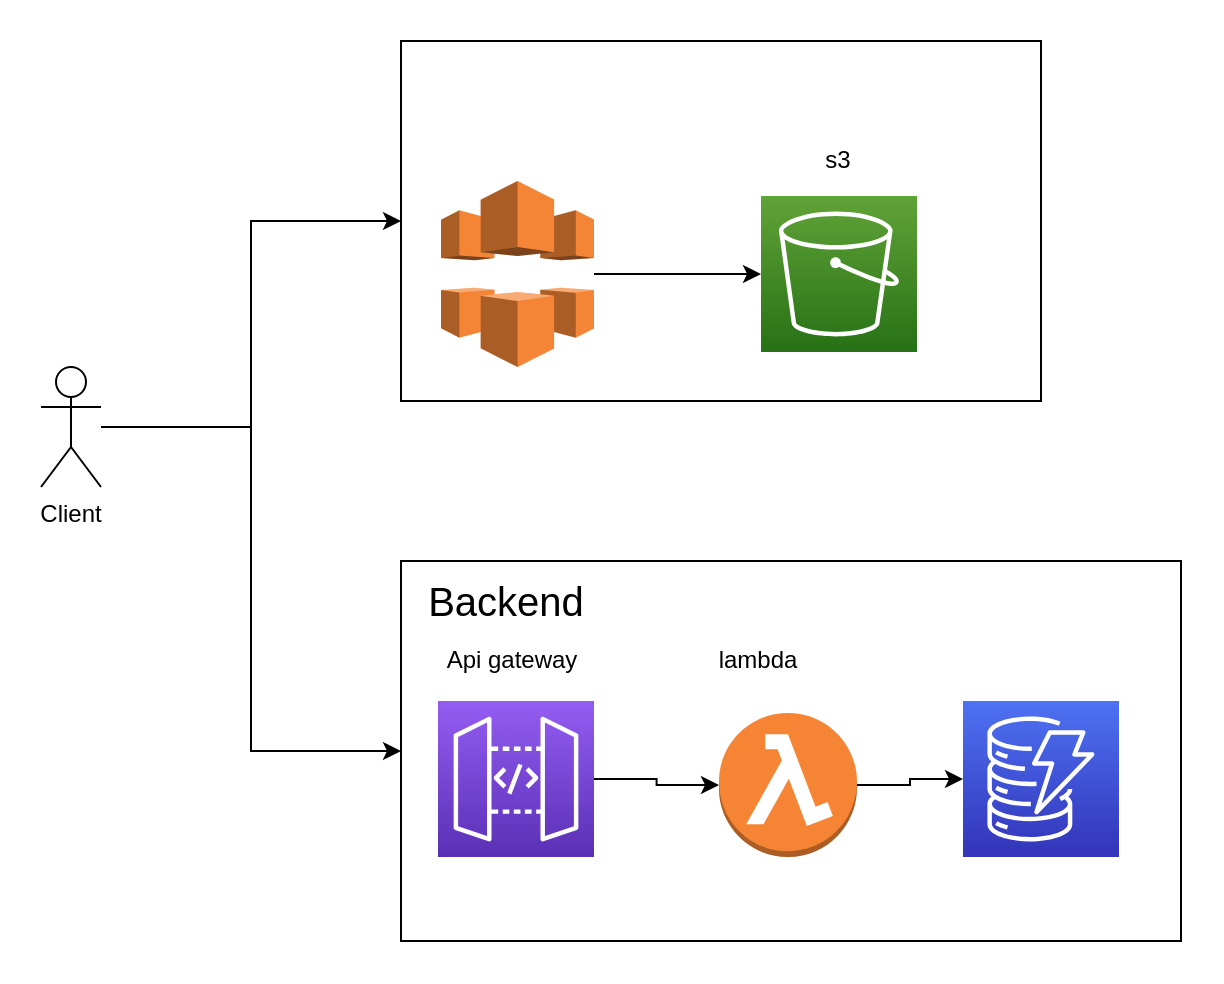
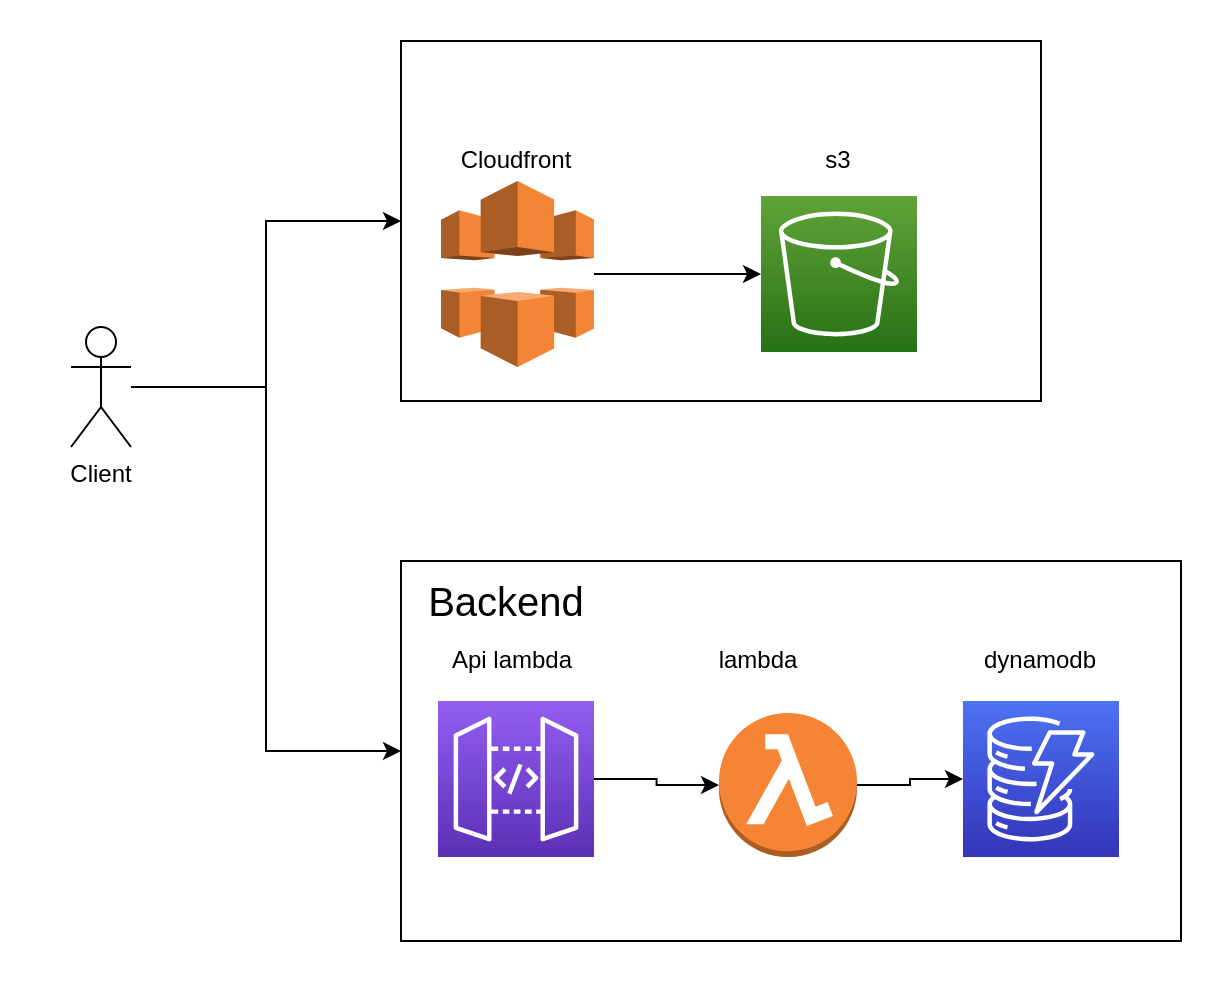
none -> (517, 161)
(71, 427) -> (101, 387)
(513, 661) -> (513, 661)
none -> (1041, 661)
